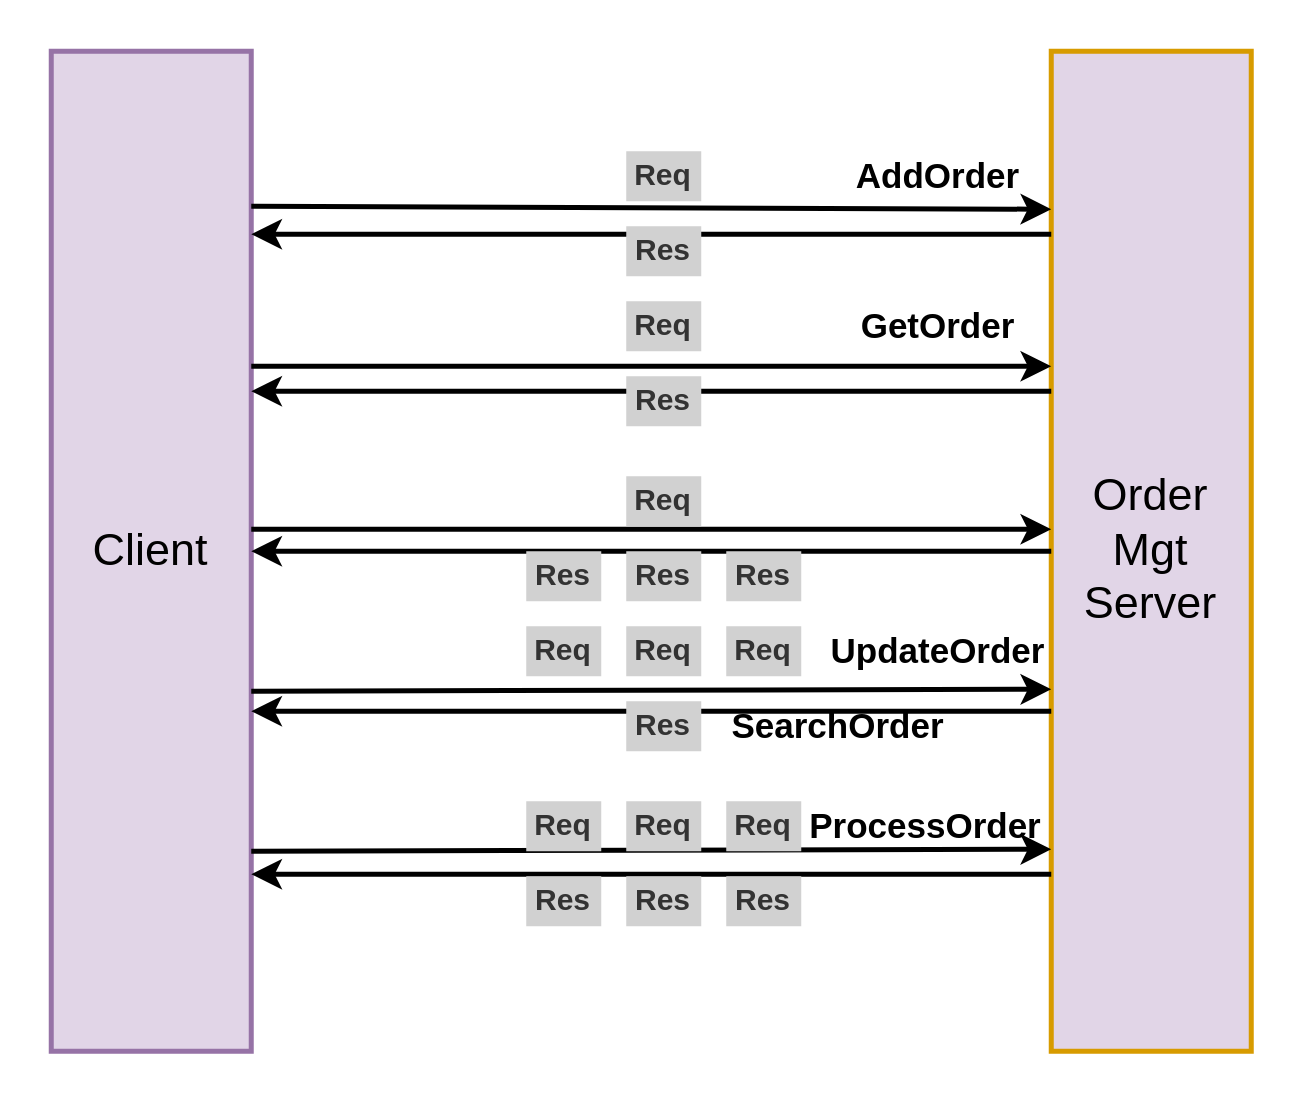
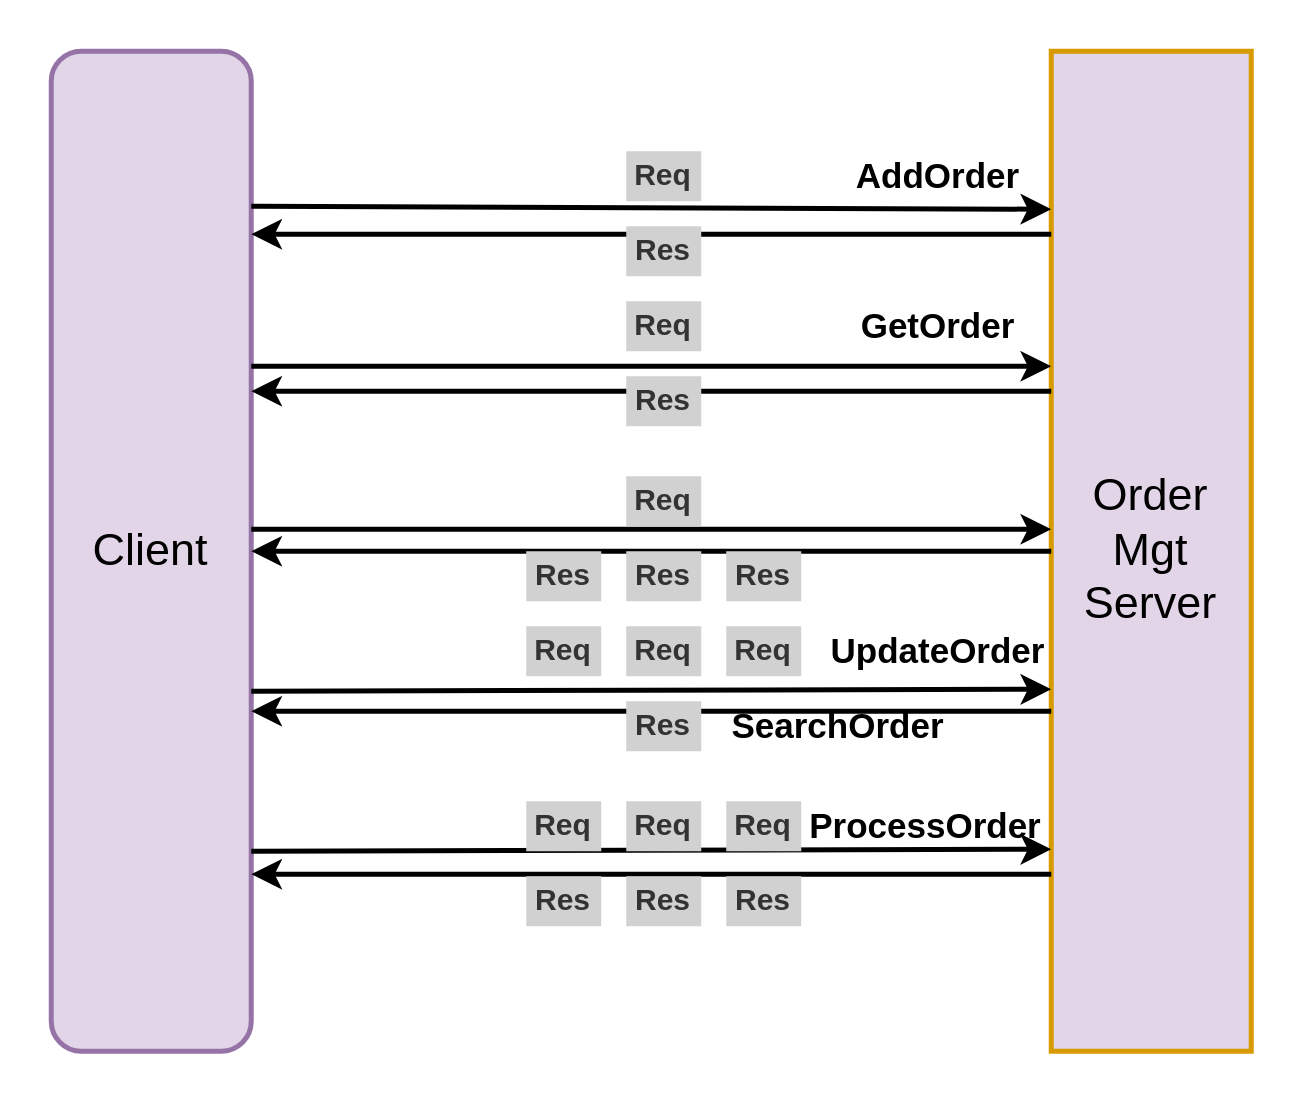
(151, 551) -> (151, 551)
